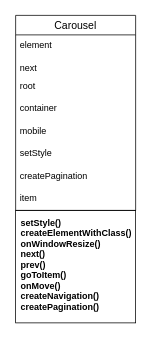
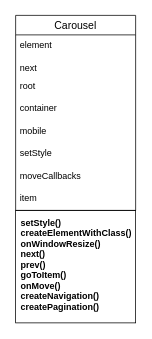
(57, 176) -> (50, 176)
